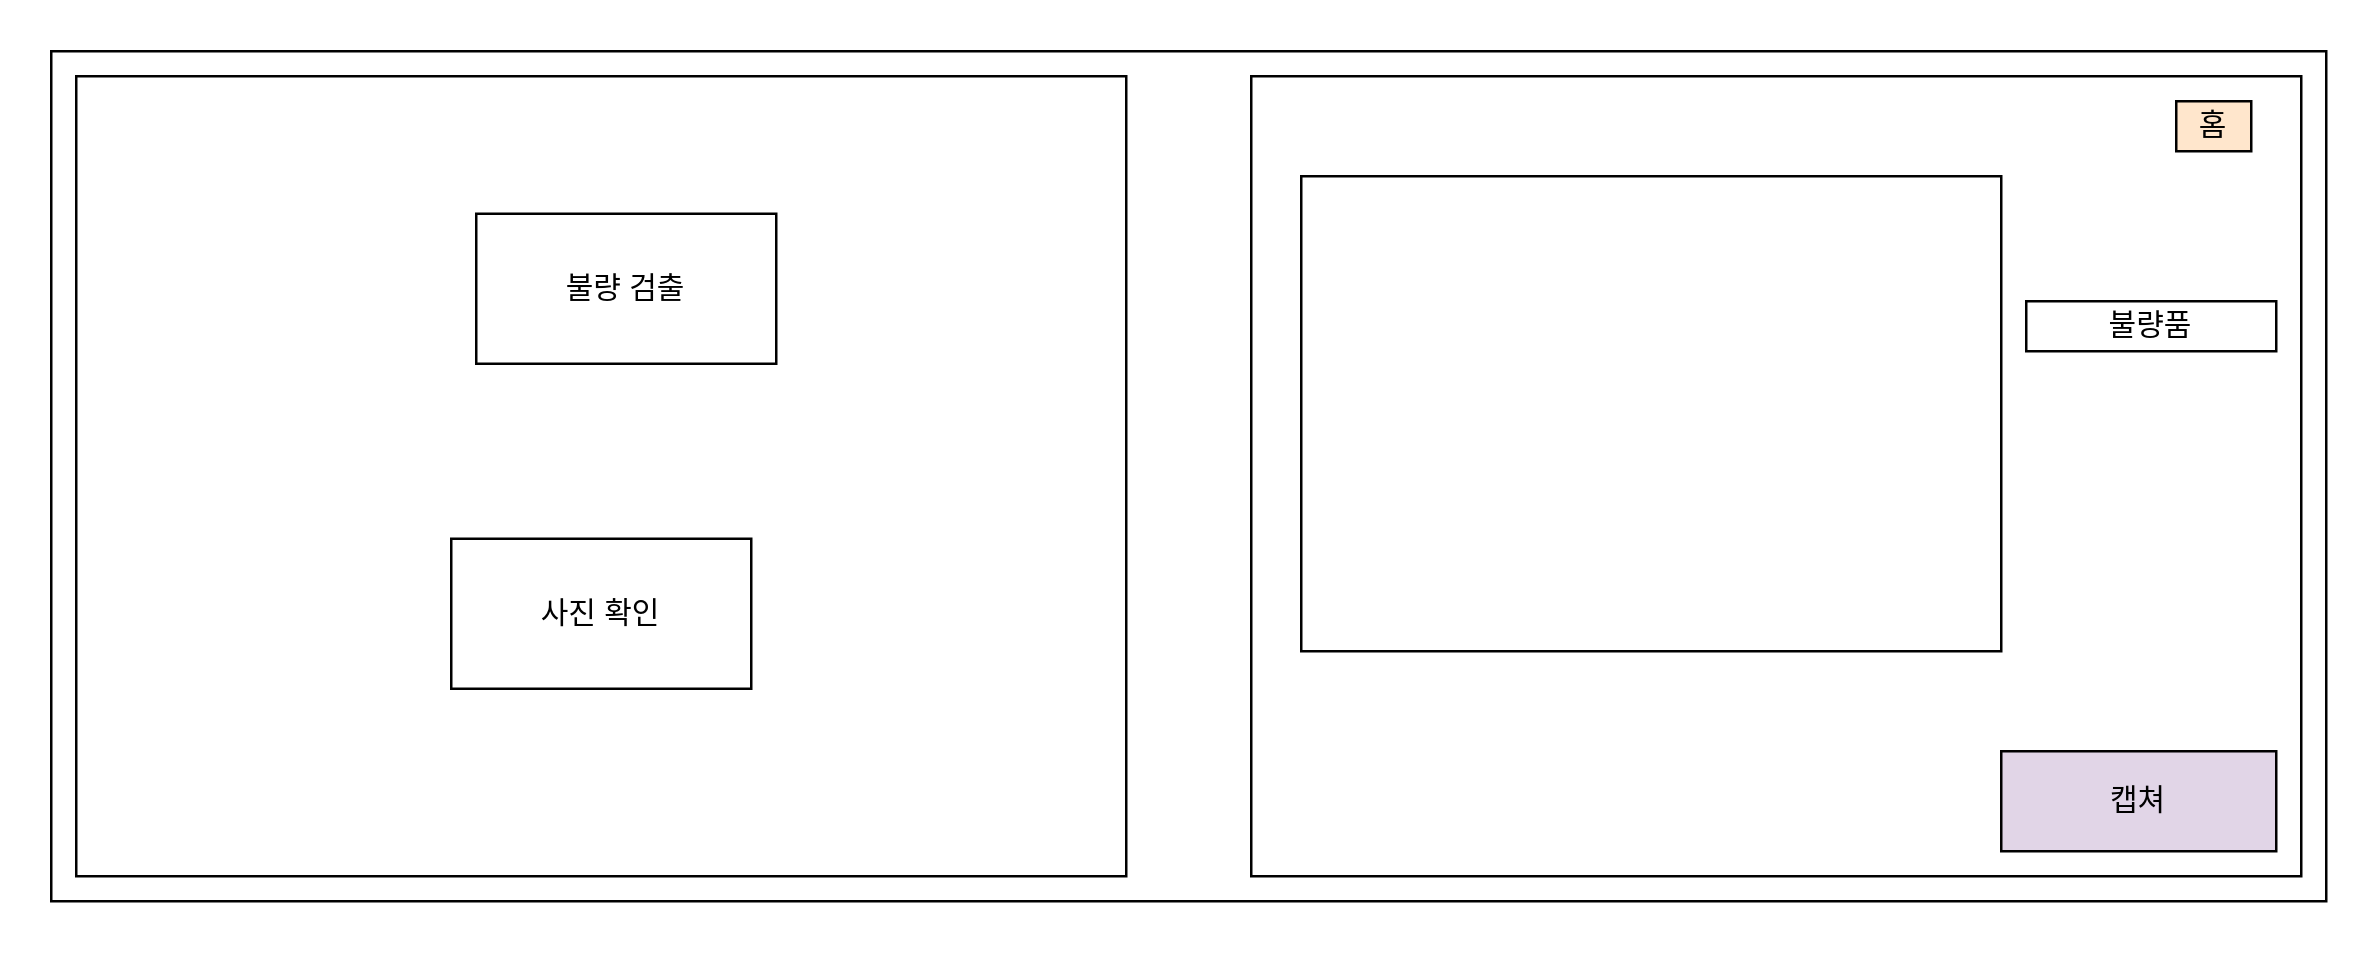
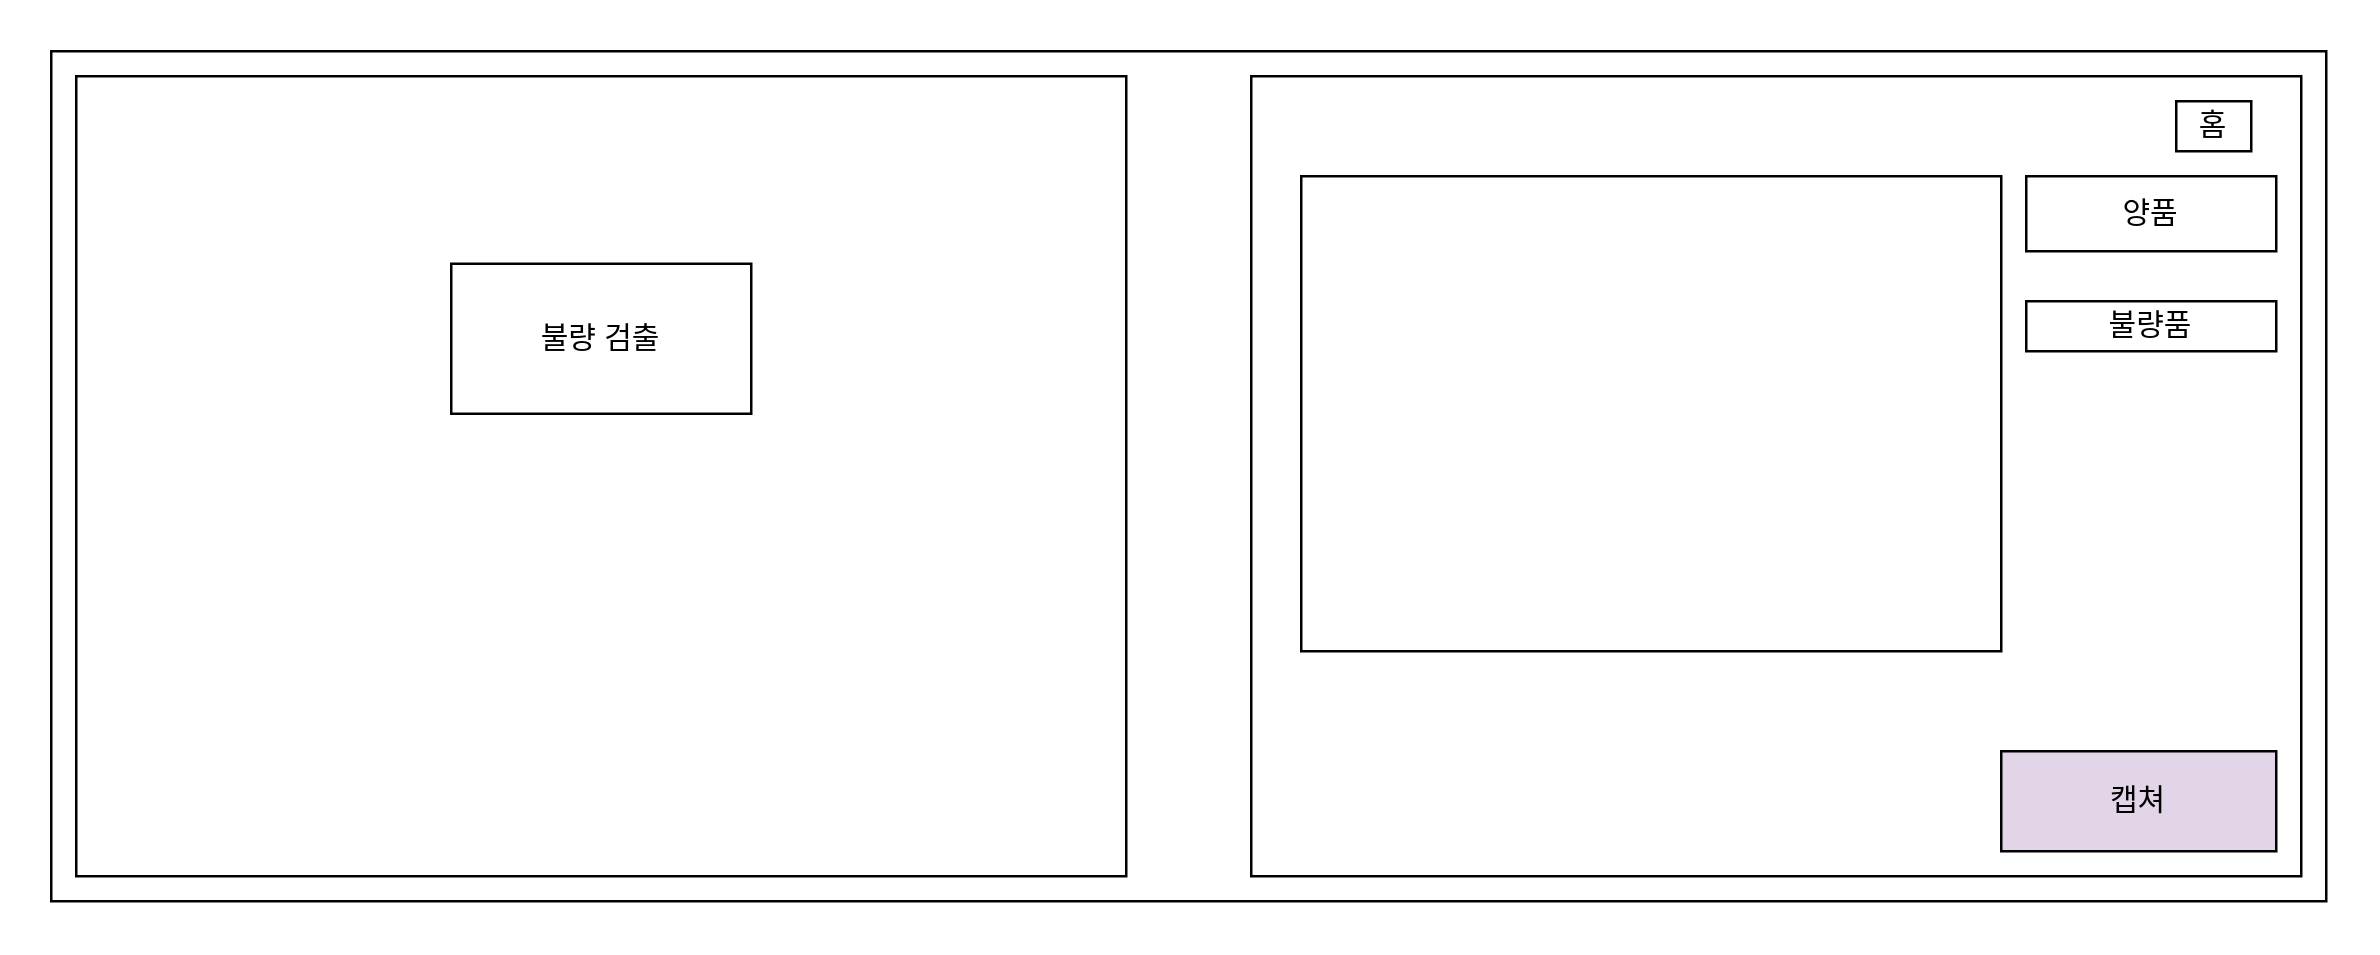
(2214, 126) -> (2214, 126)
none -> (2151, 214)
(626, 289) -> (601, 339)
(601, 614) -> none
